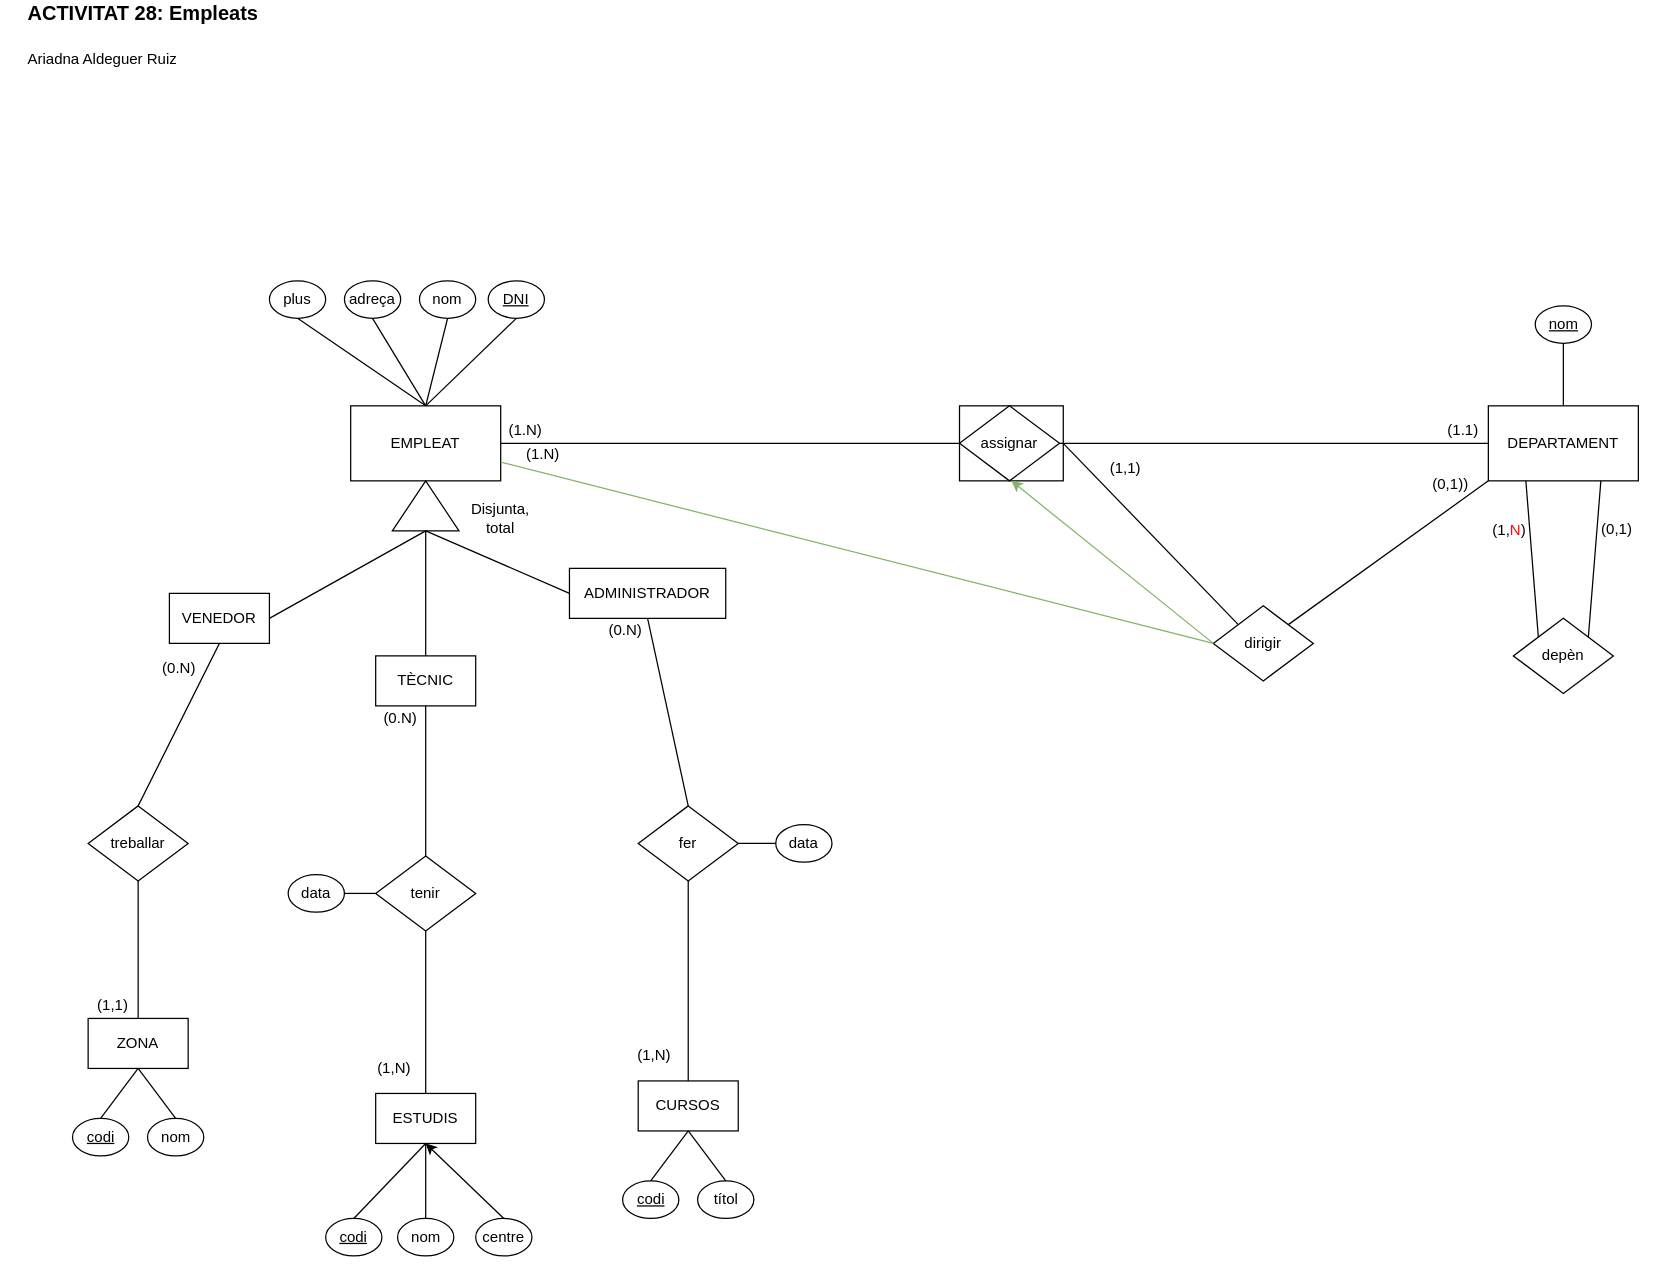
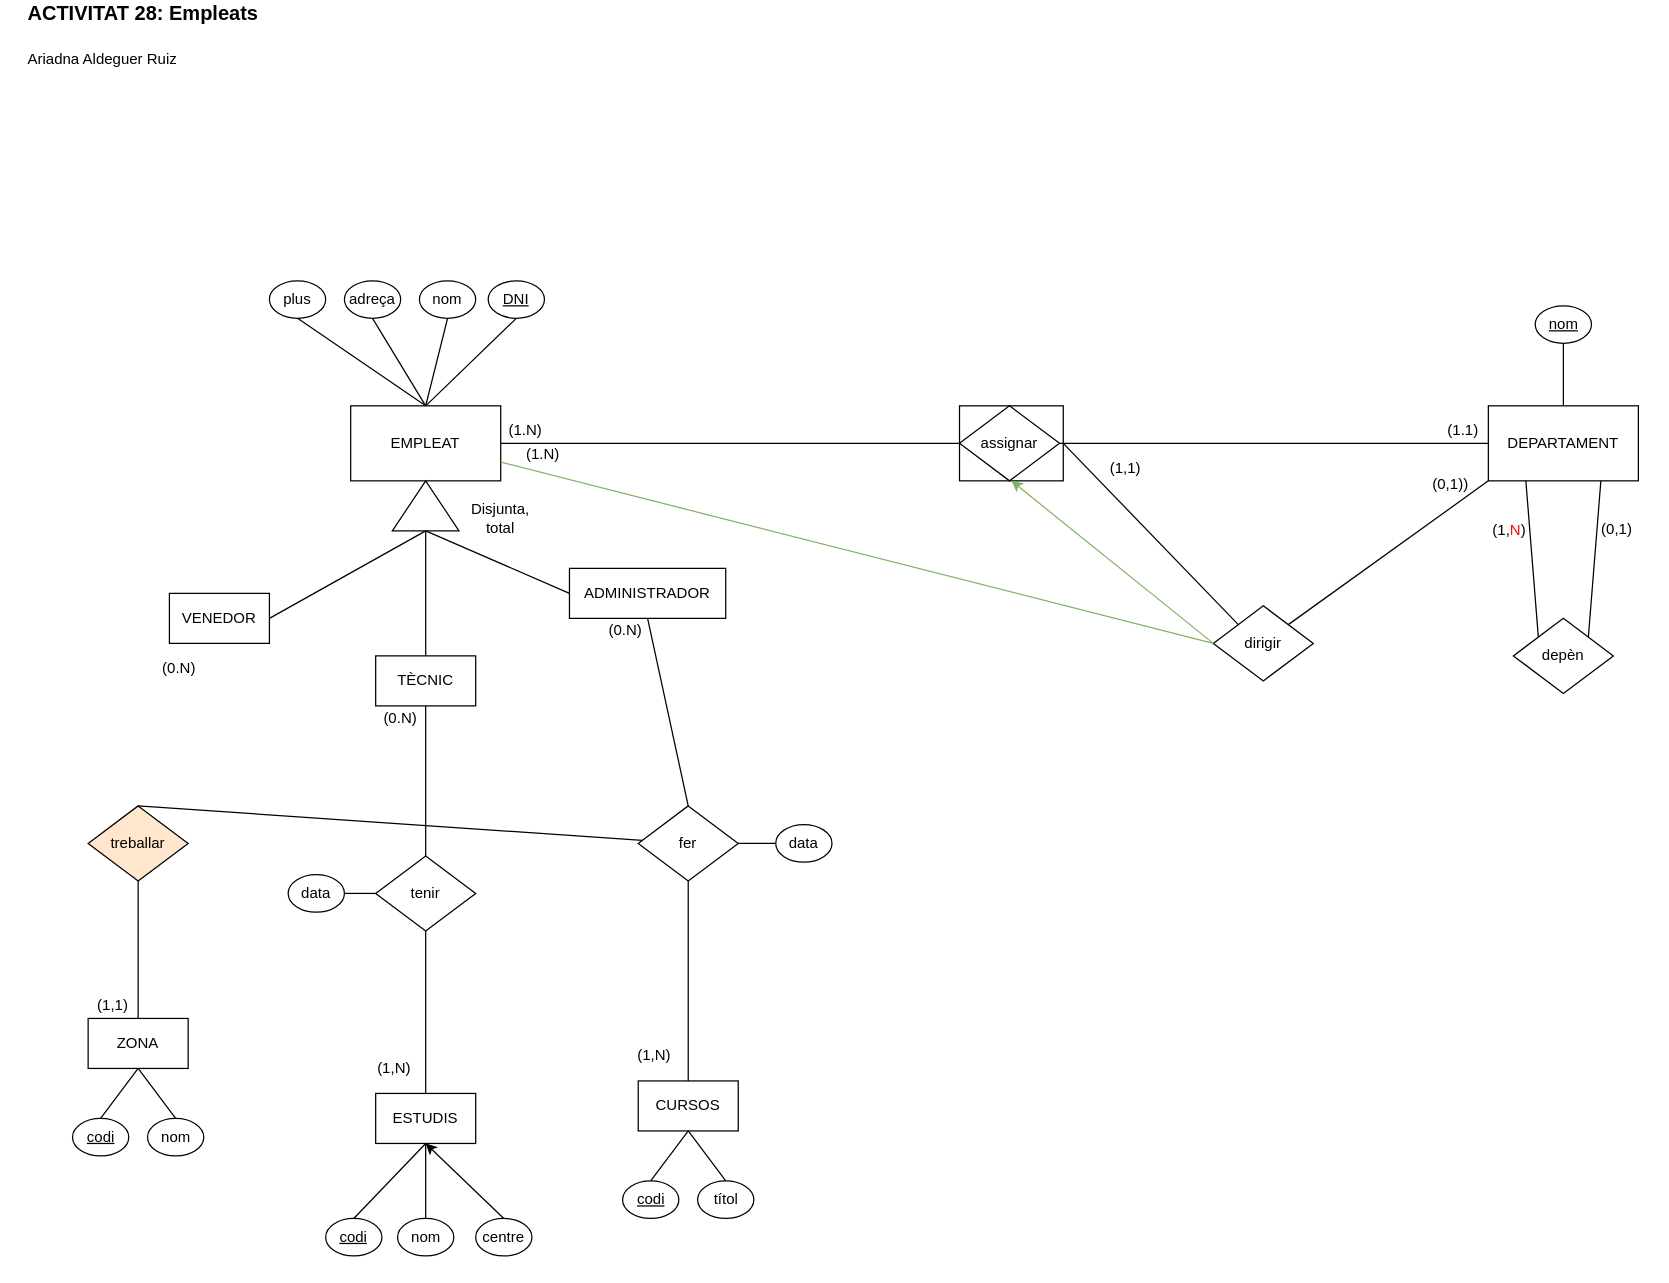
(179, 725) -> (390, 823)
(138, 843) -> (138, 843)
